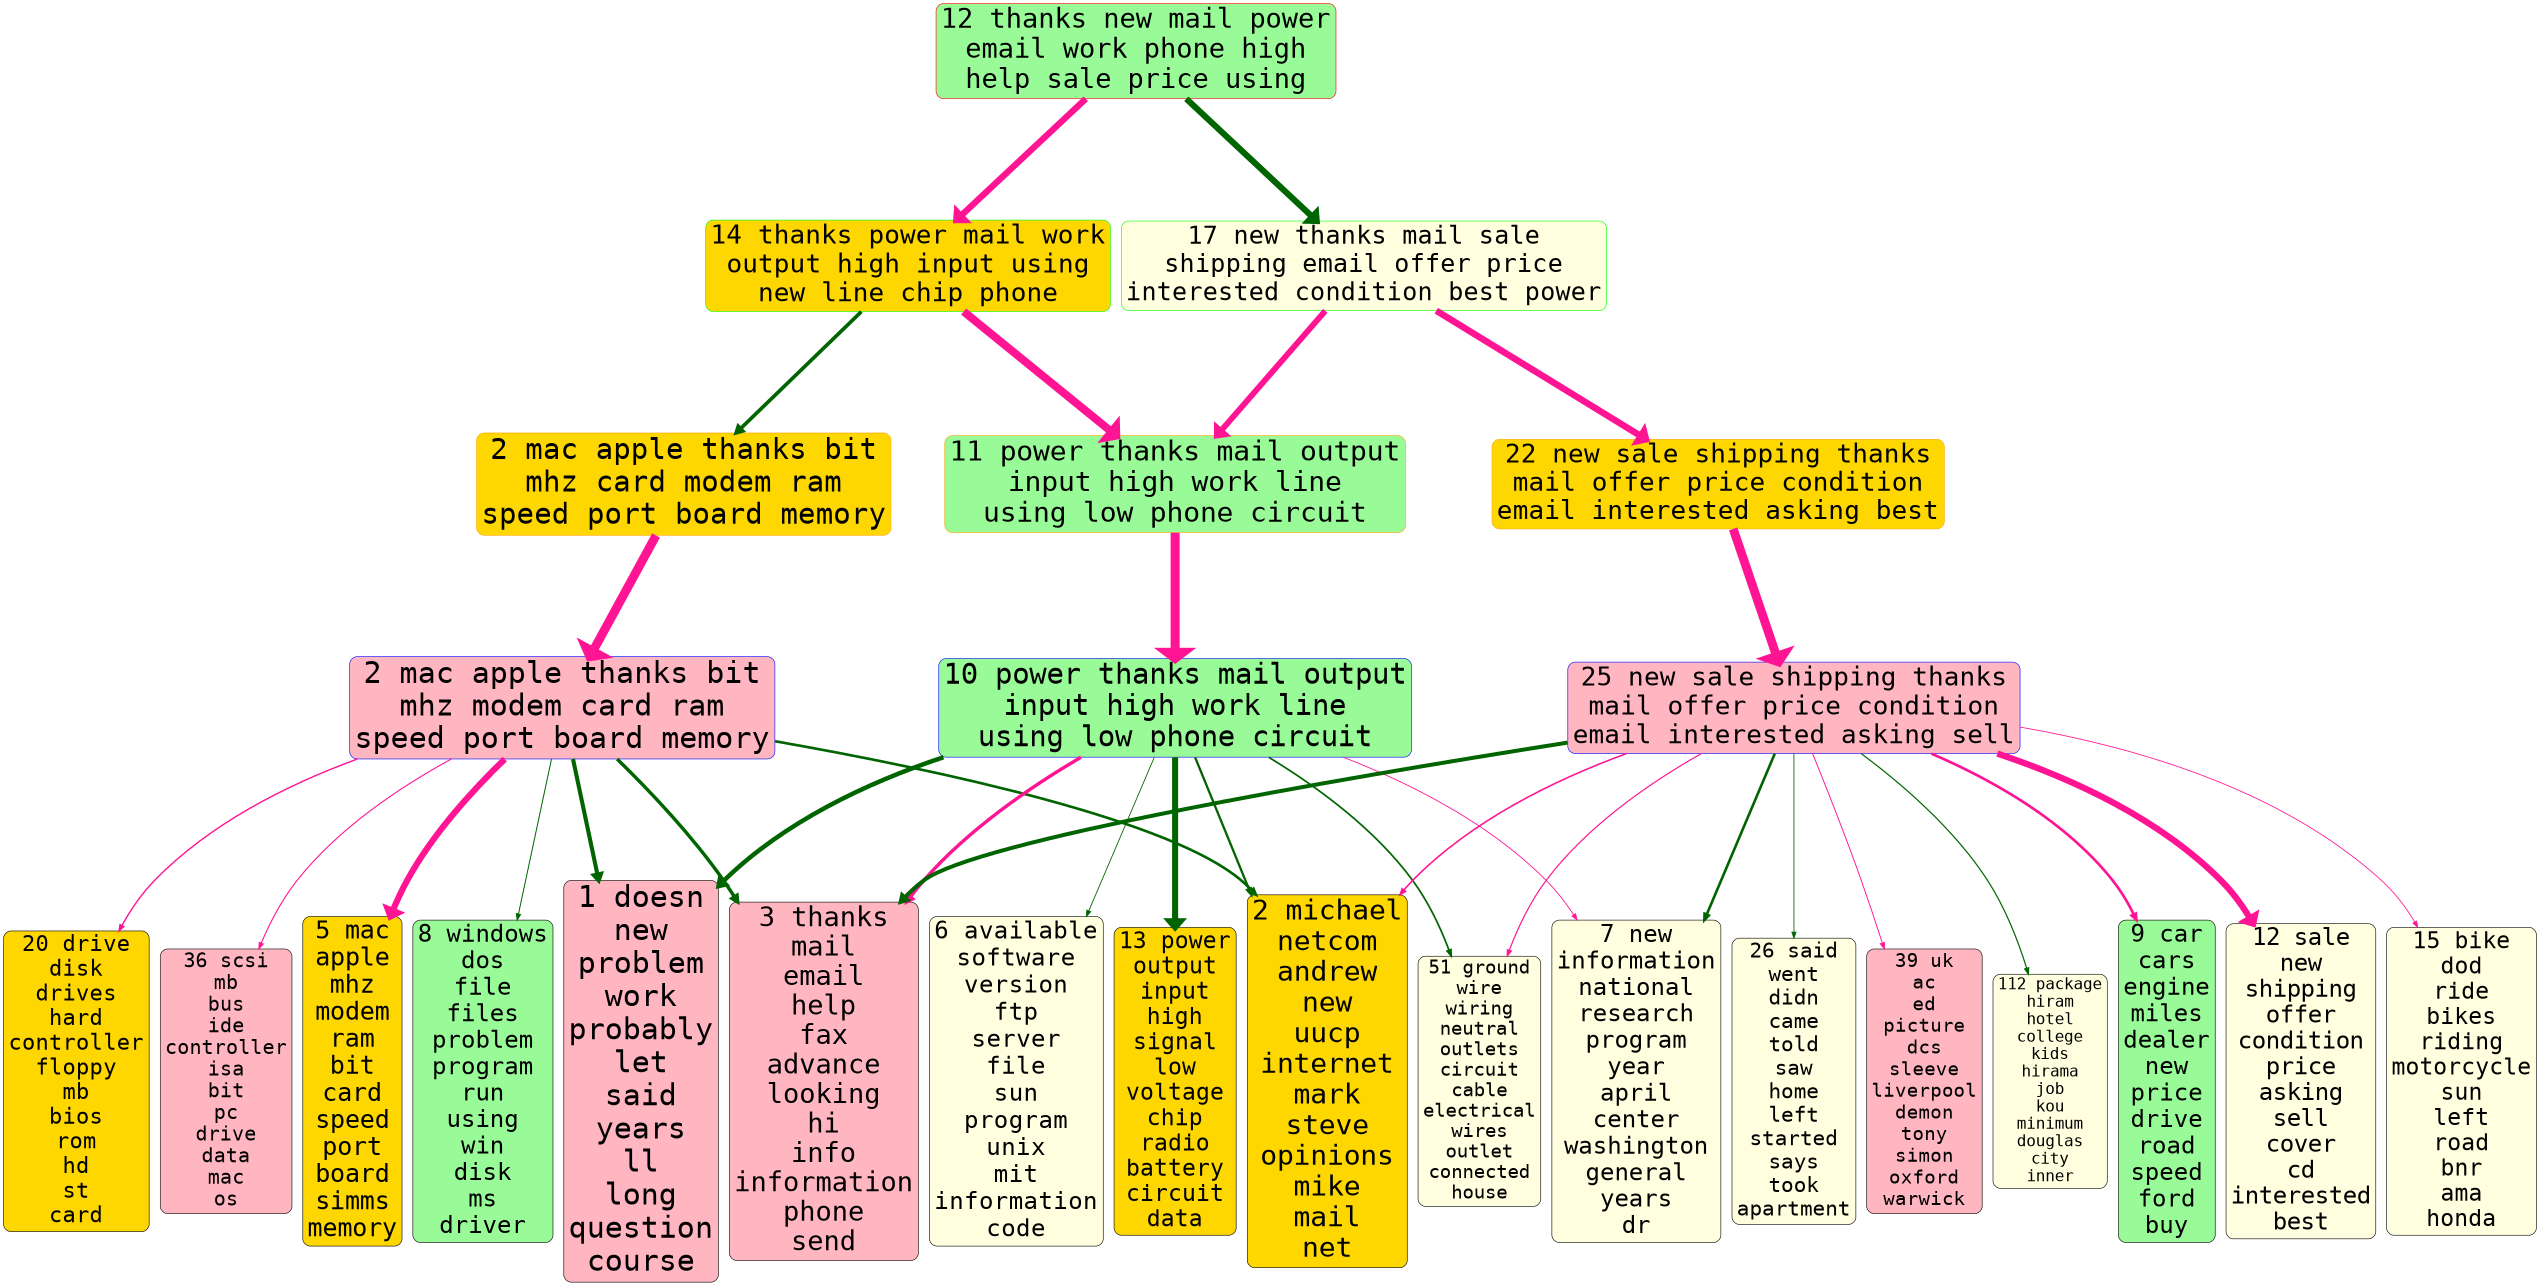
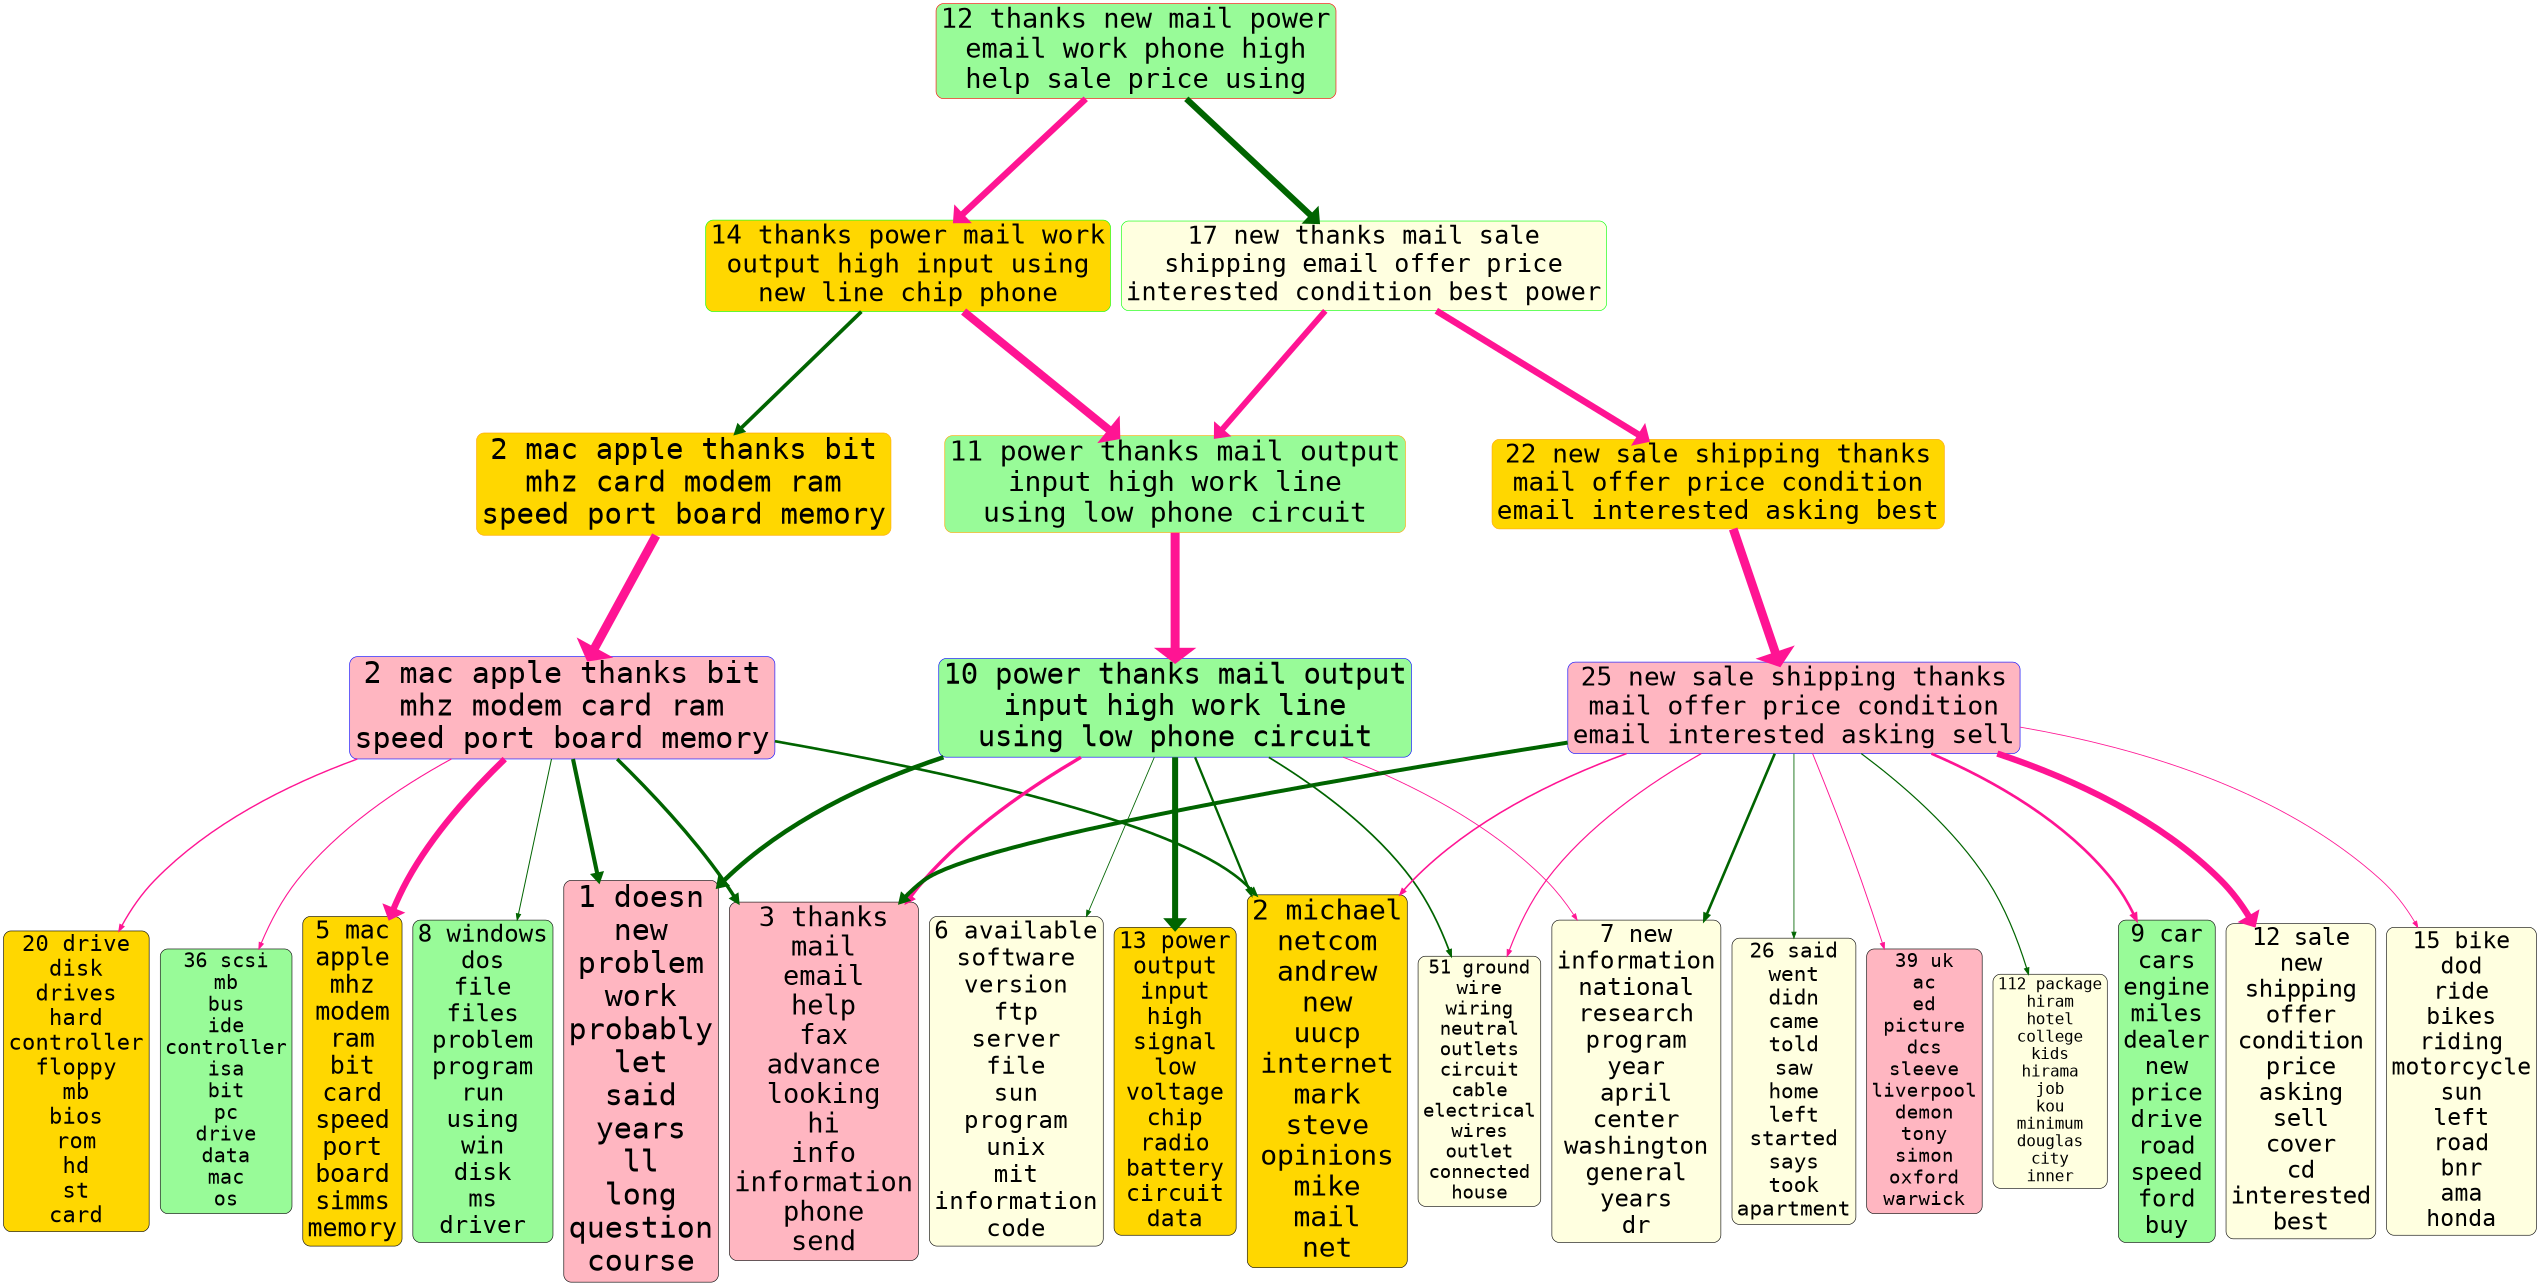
(226, 1081) -> (226, 1081)
